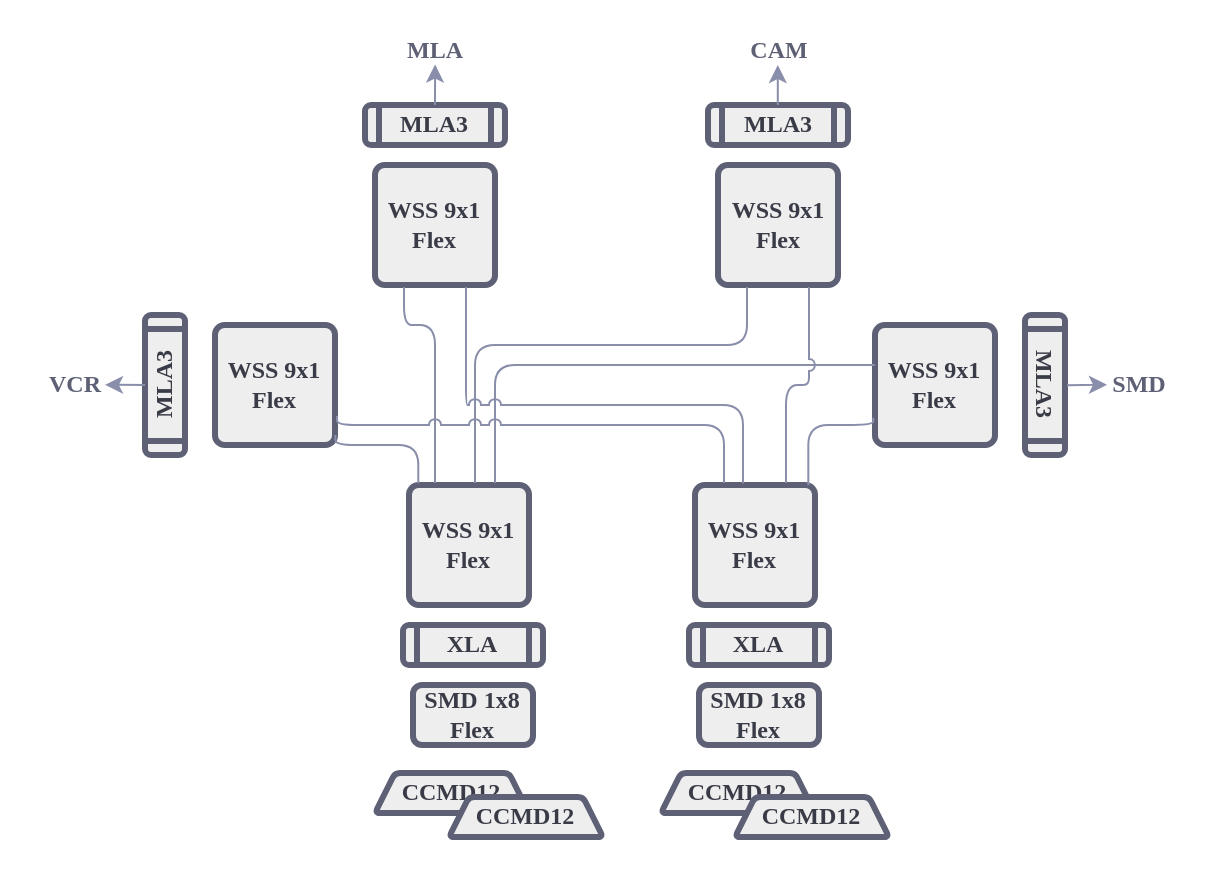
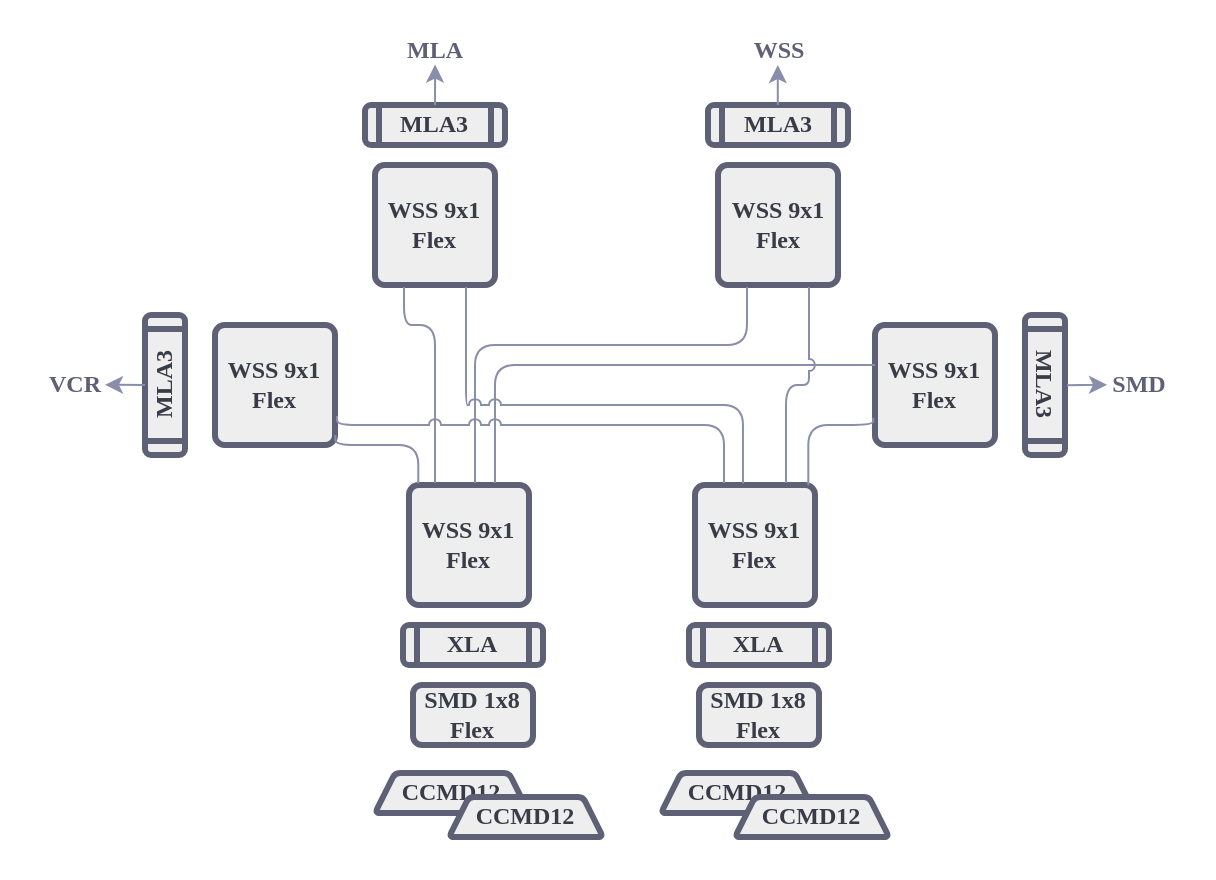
(780, 51) -> (780, 51)
